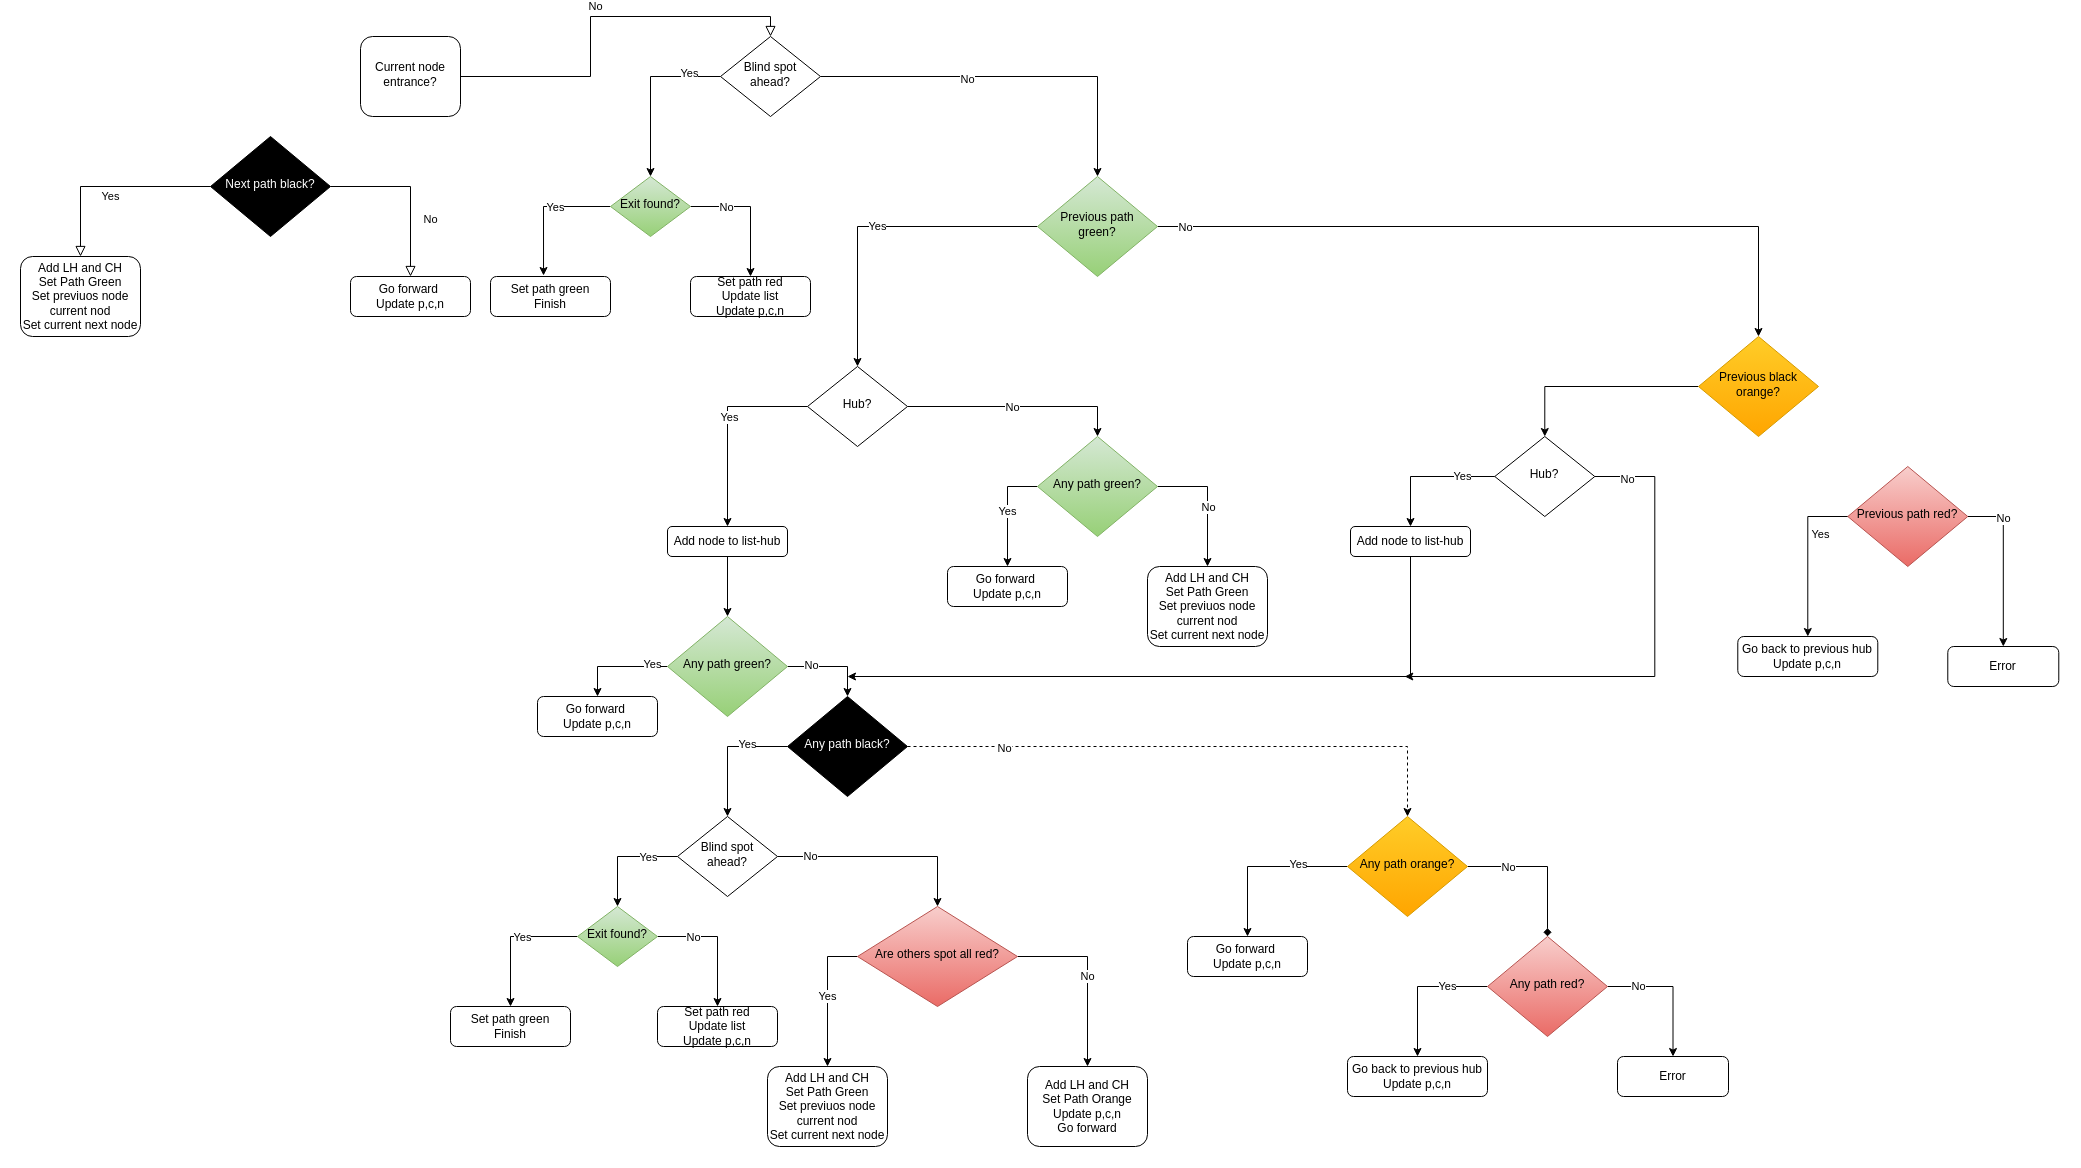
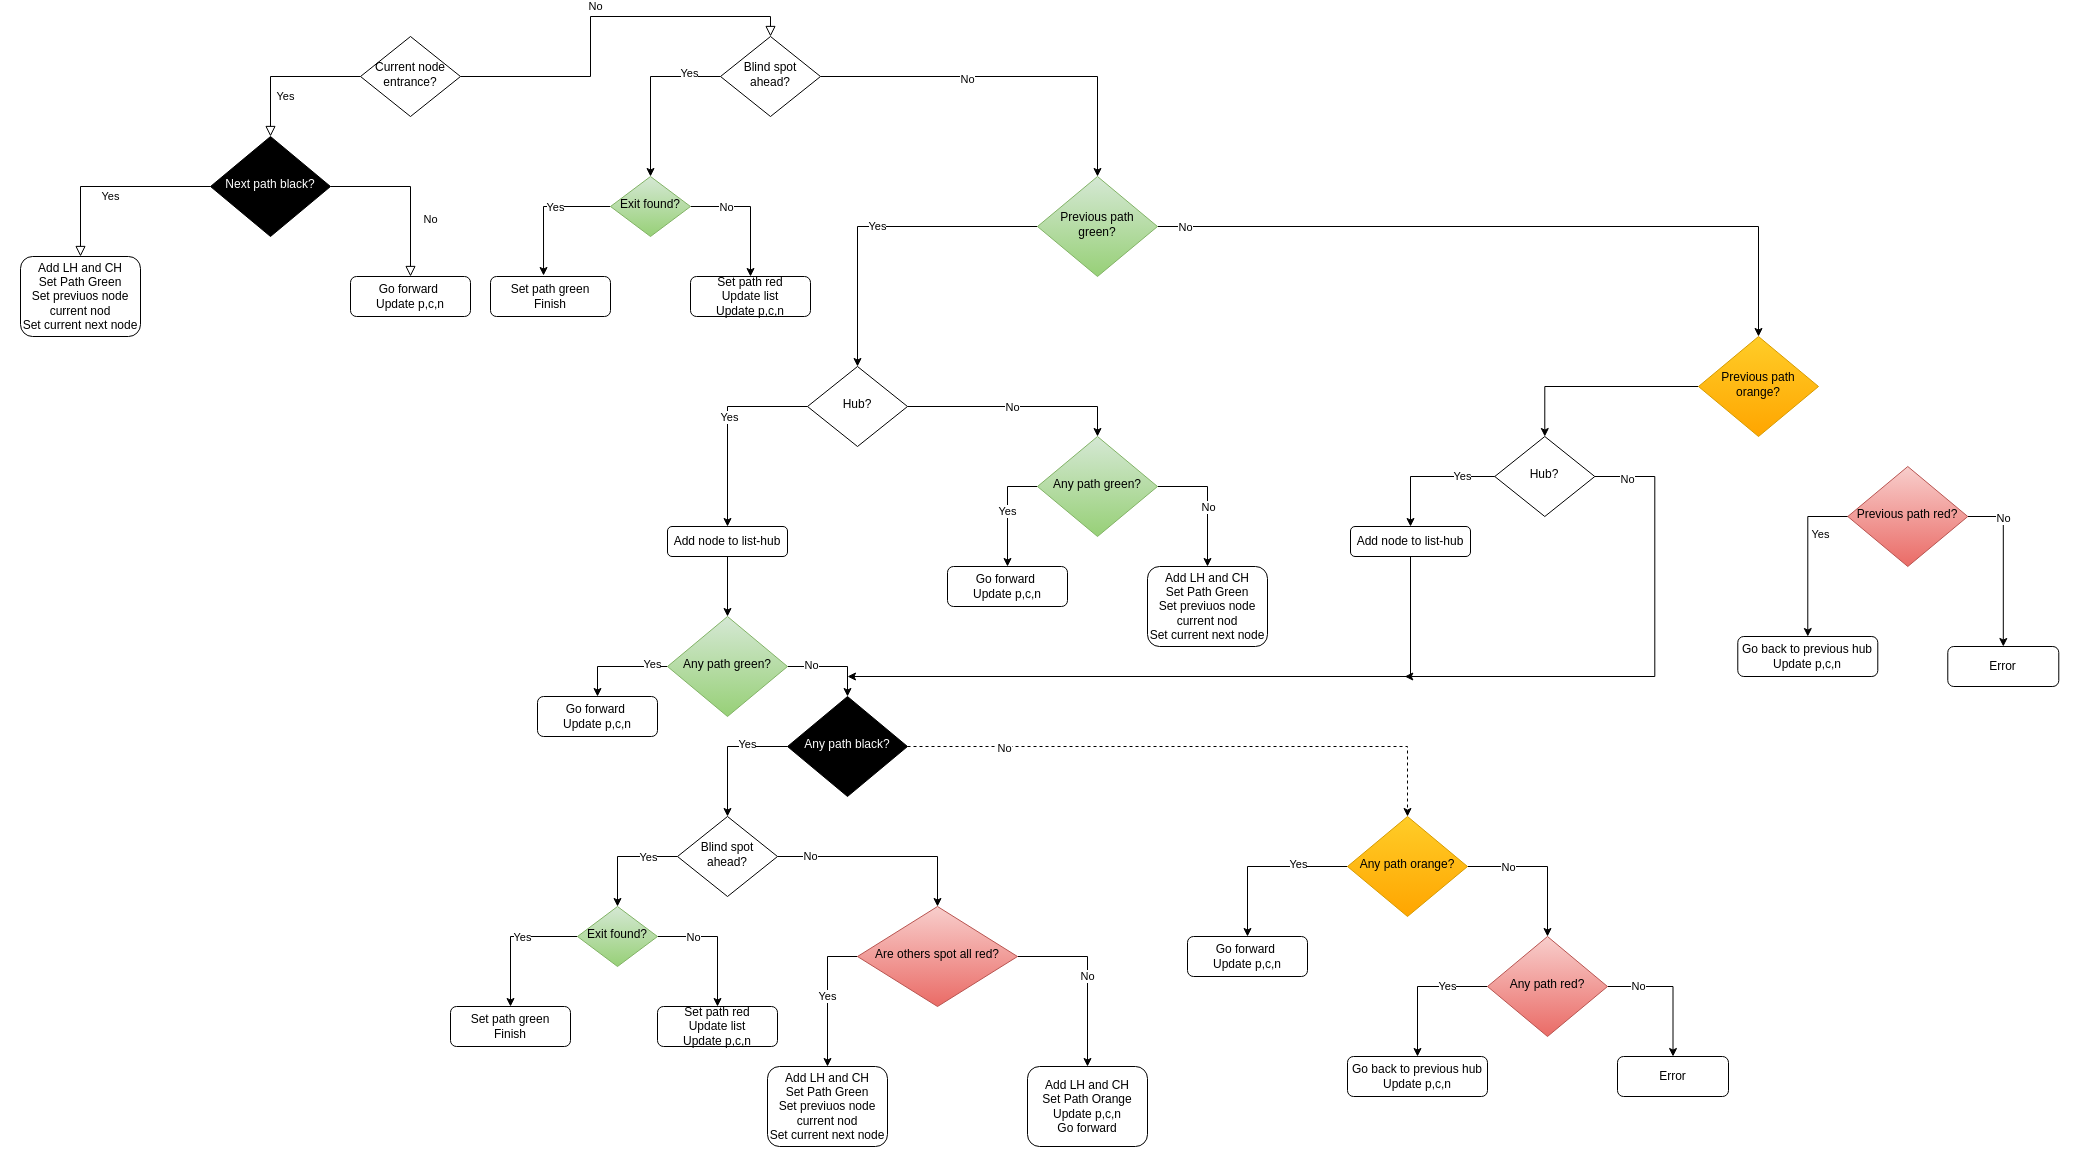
none -> (292, 77)
(411, 77) -> (411, 77)
(1759, 385) -> (1759, 385)
(1548, 927) -> (1548, 928)
